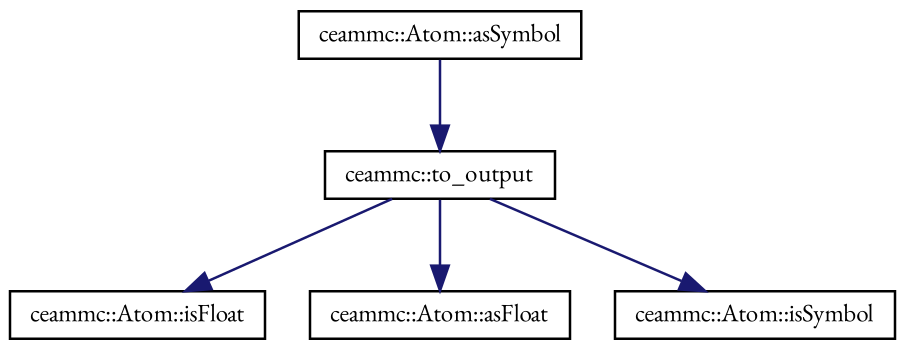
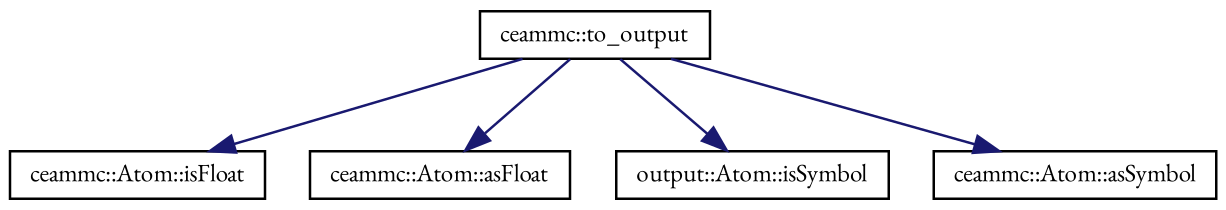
(440, 92) -> (823, 102)
(755, 315) -> (752, 175)
